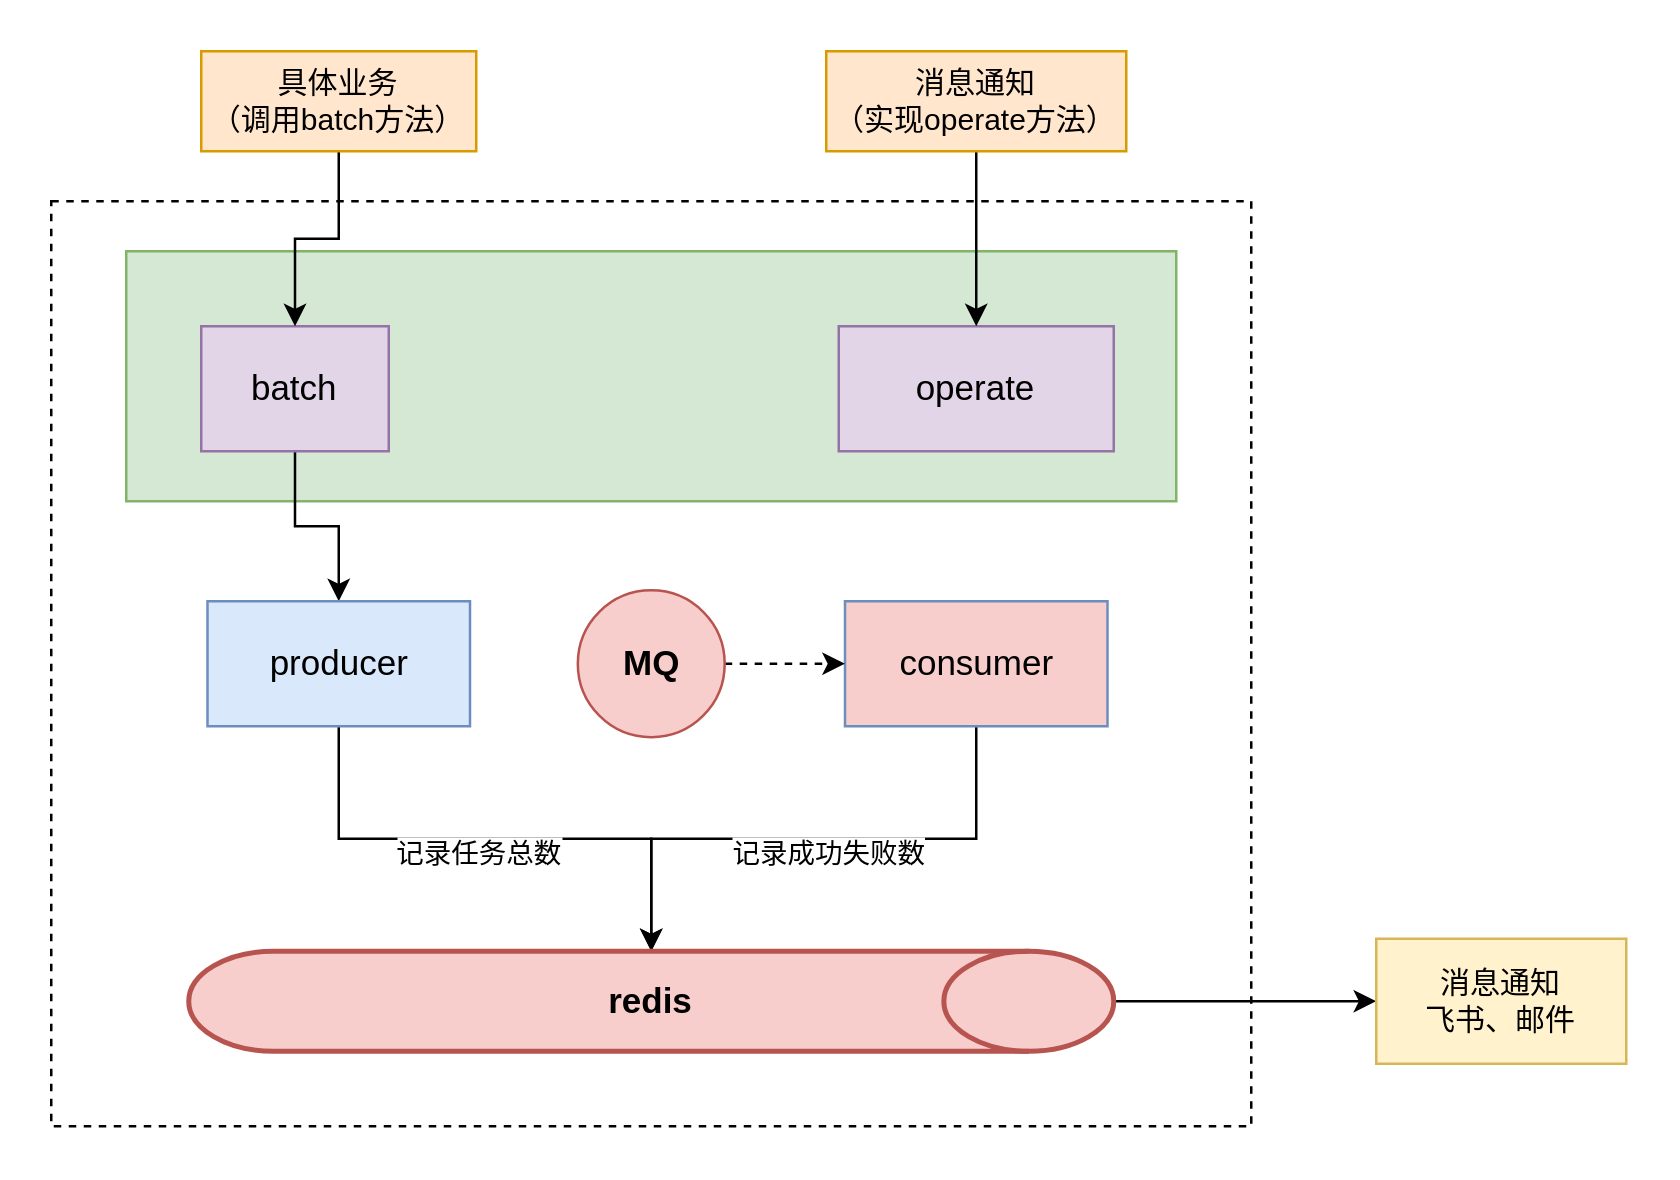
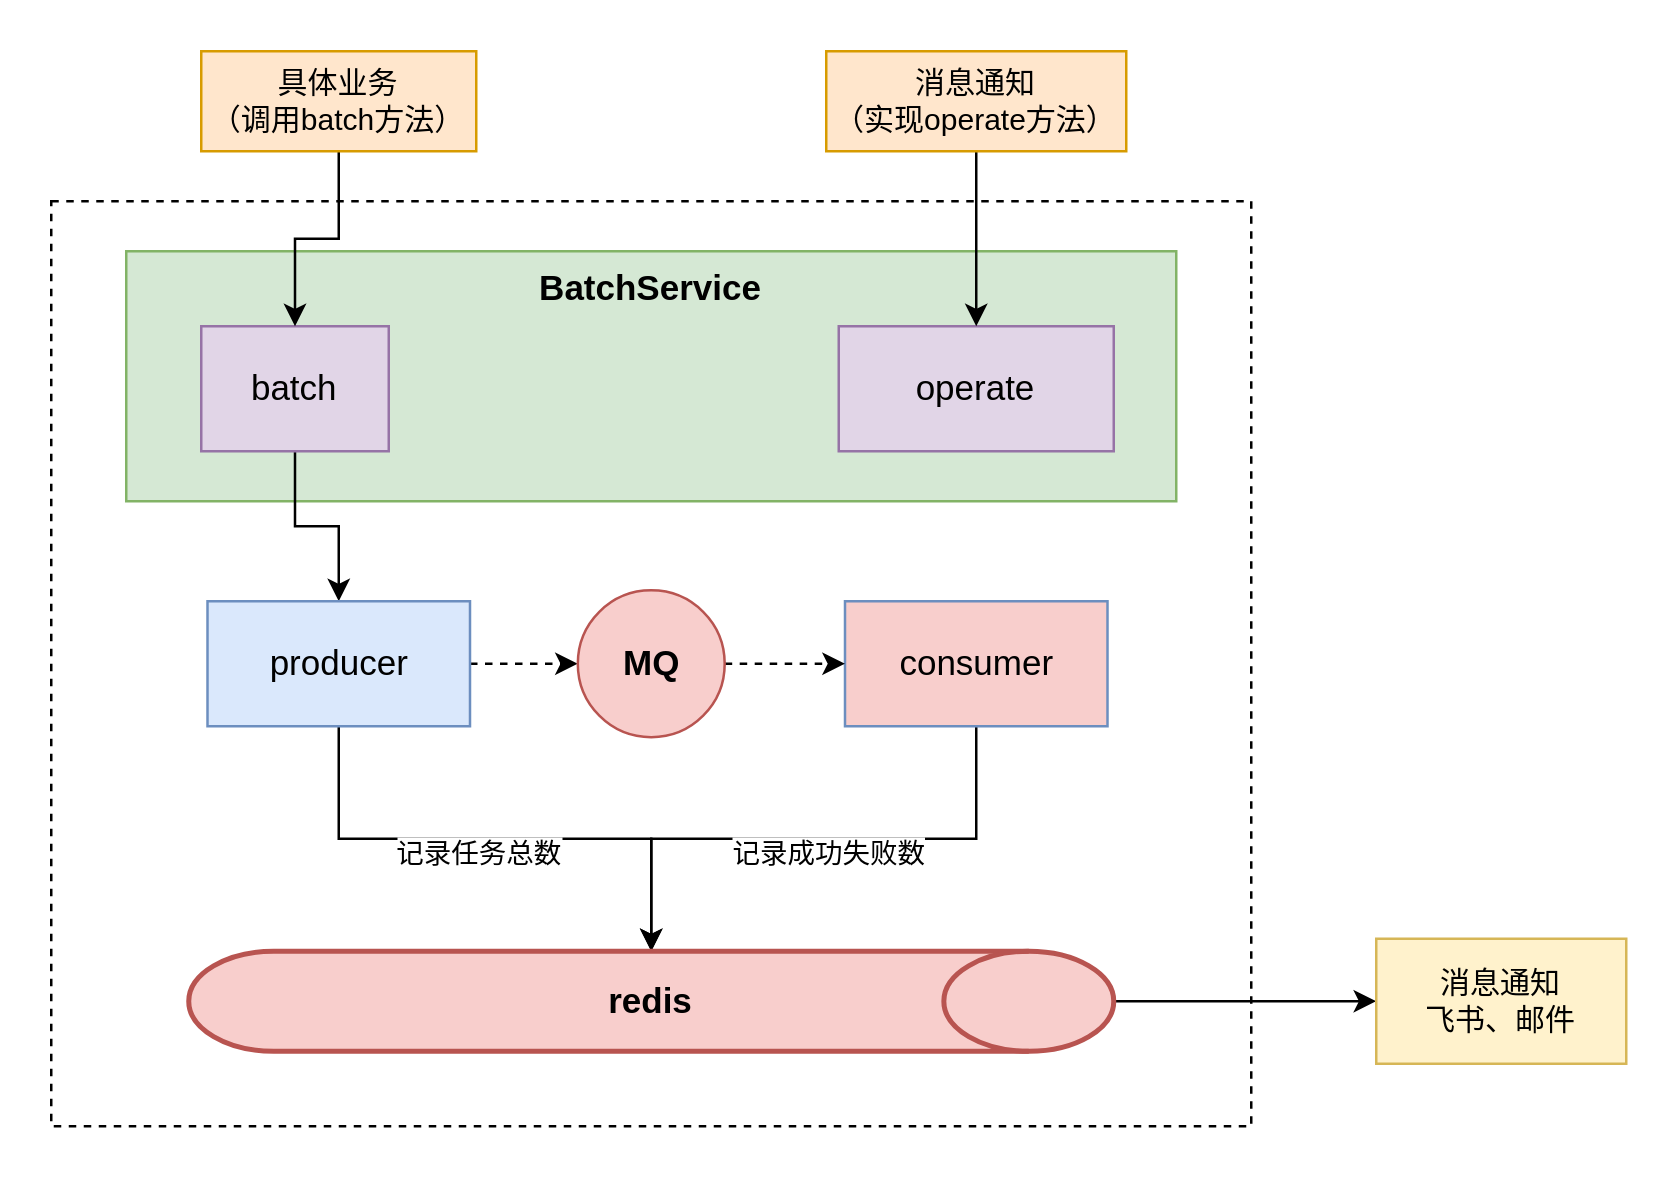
none -> (651, 289)
none -> (515, 664)
